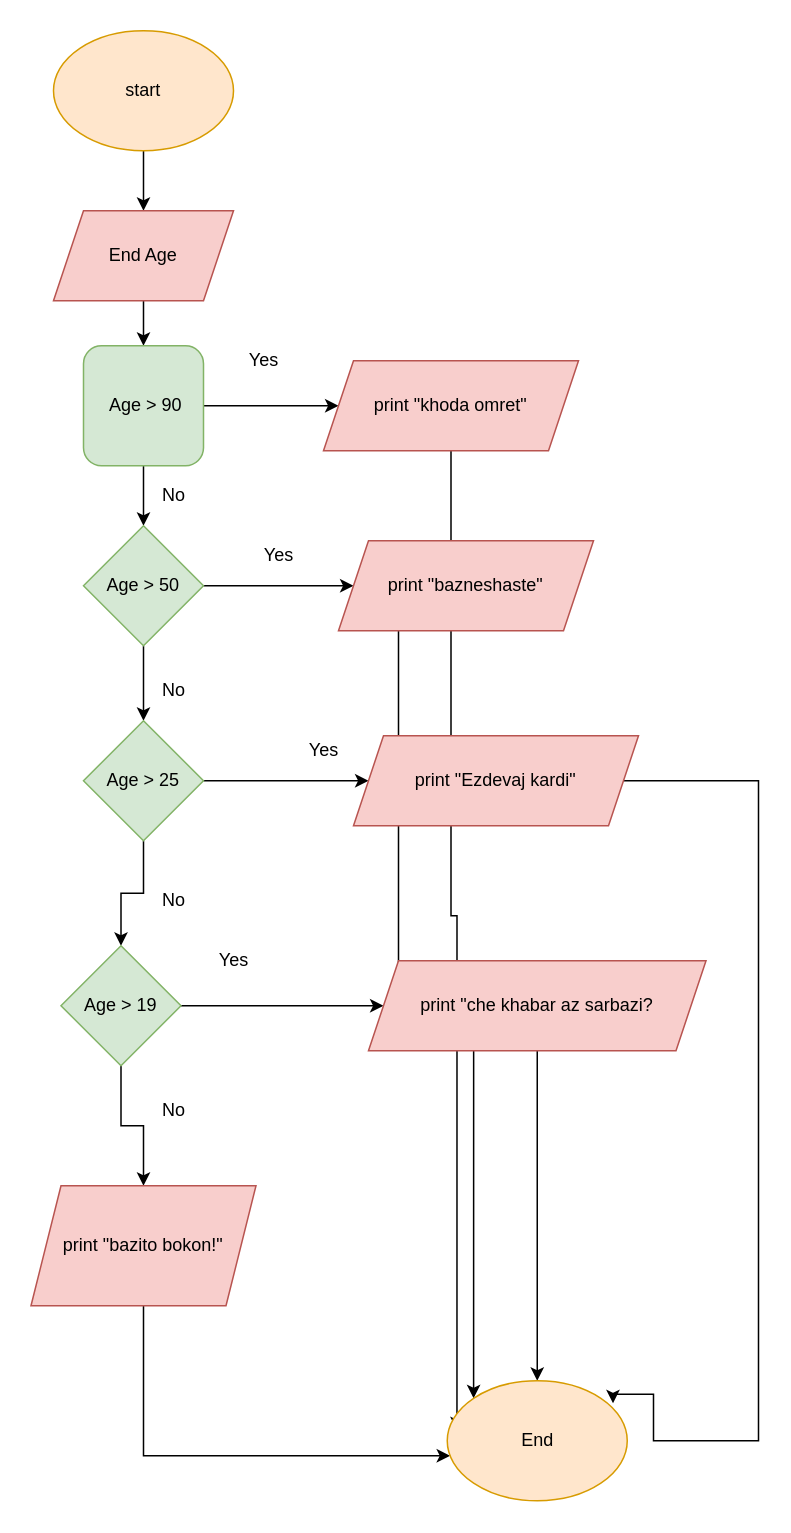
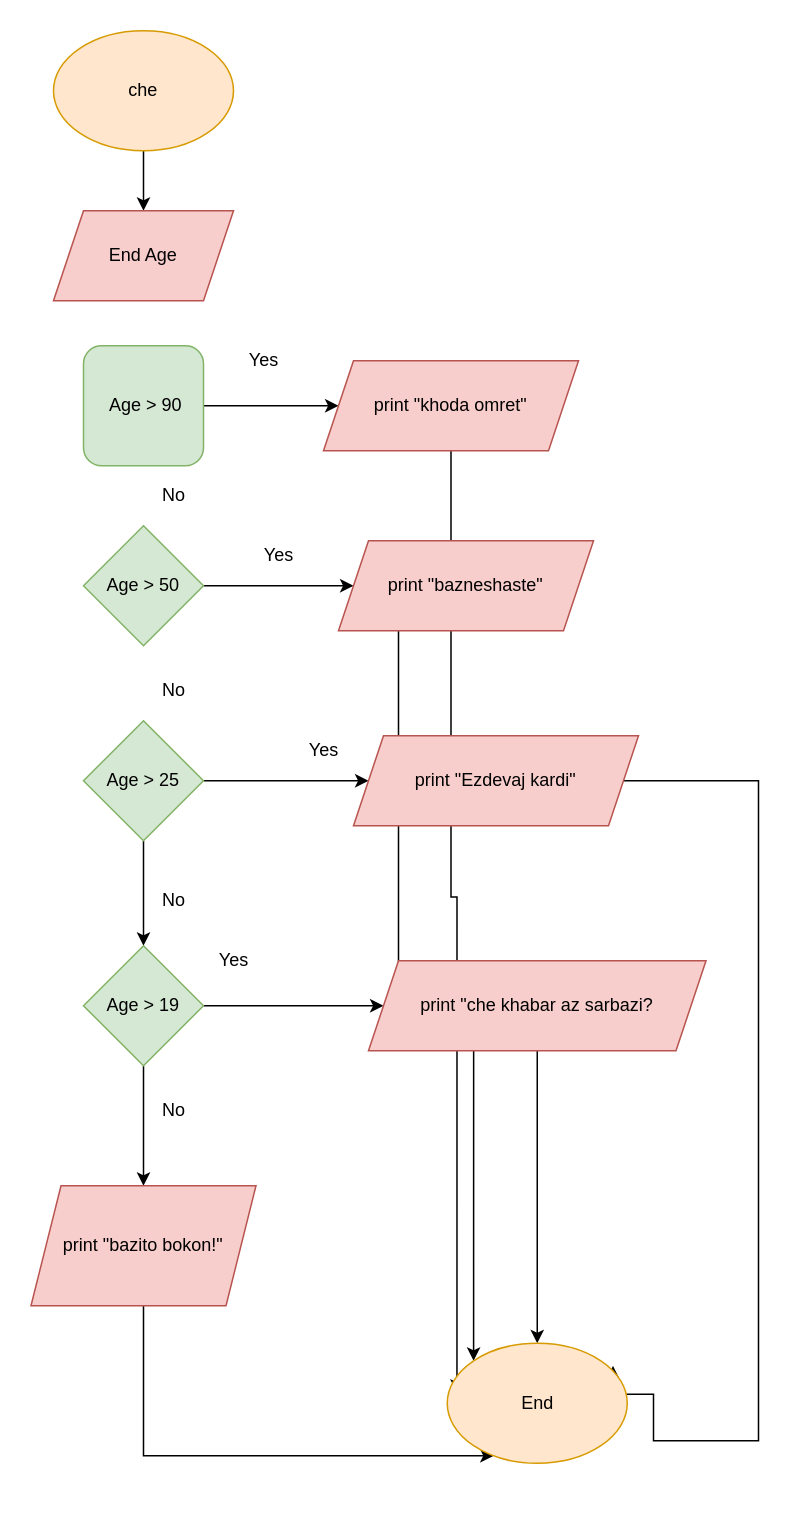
(143, 91) -> (143, 91)
(143, 329) -> none
(143, 491) -> none
(143, 678) -> none
(121, 1006) -> (143, 1006)
(537, 1441) -> (537, 1403)
